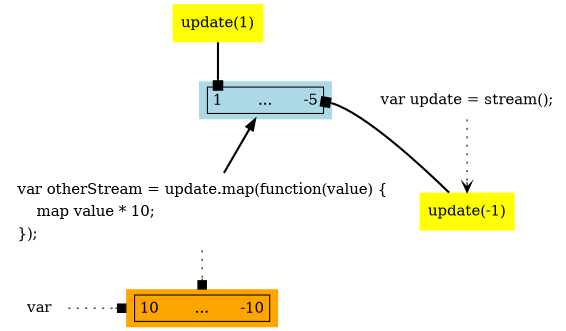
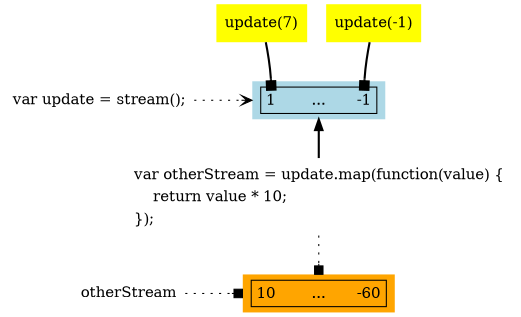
(218, 23) -> (262, 23)
(311, 100) -> (364, 100)
(467, 151) -> (218, 100)
(86, 212) -> (211, 197)
(40, 308) -> (129, 293)
(252, 308) -> (369, 293)
